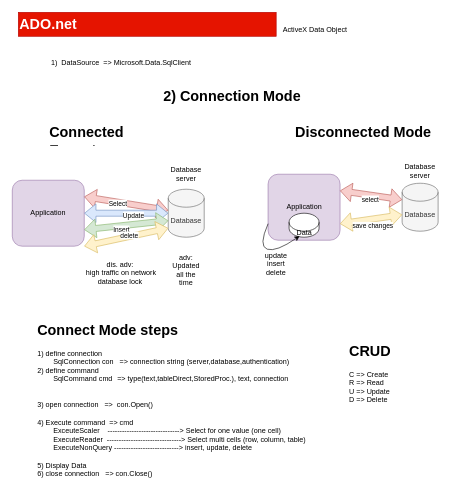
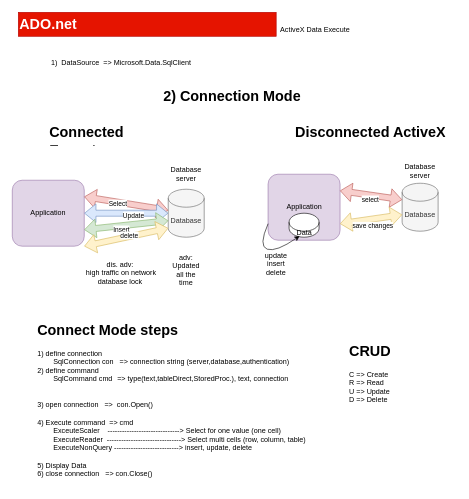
(315, 30) -> (315, 30)
(328, 129) -> (333, 129)
